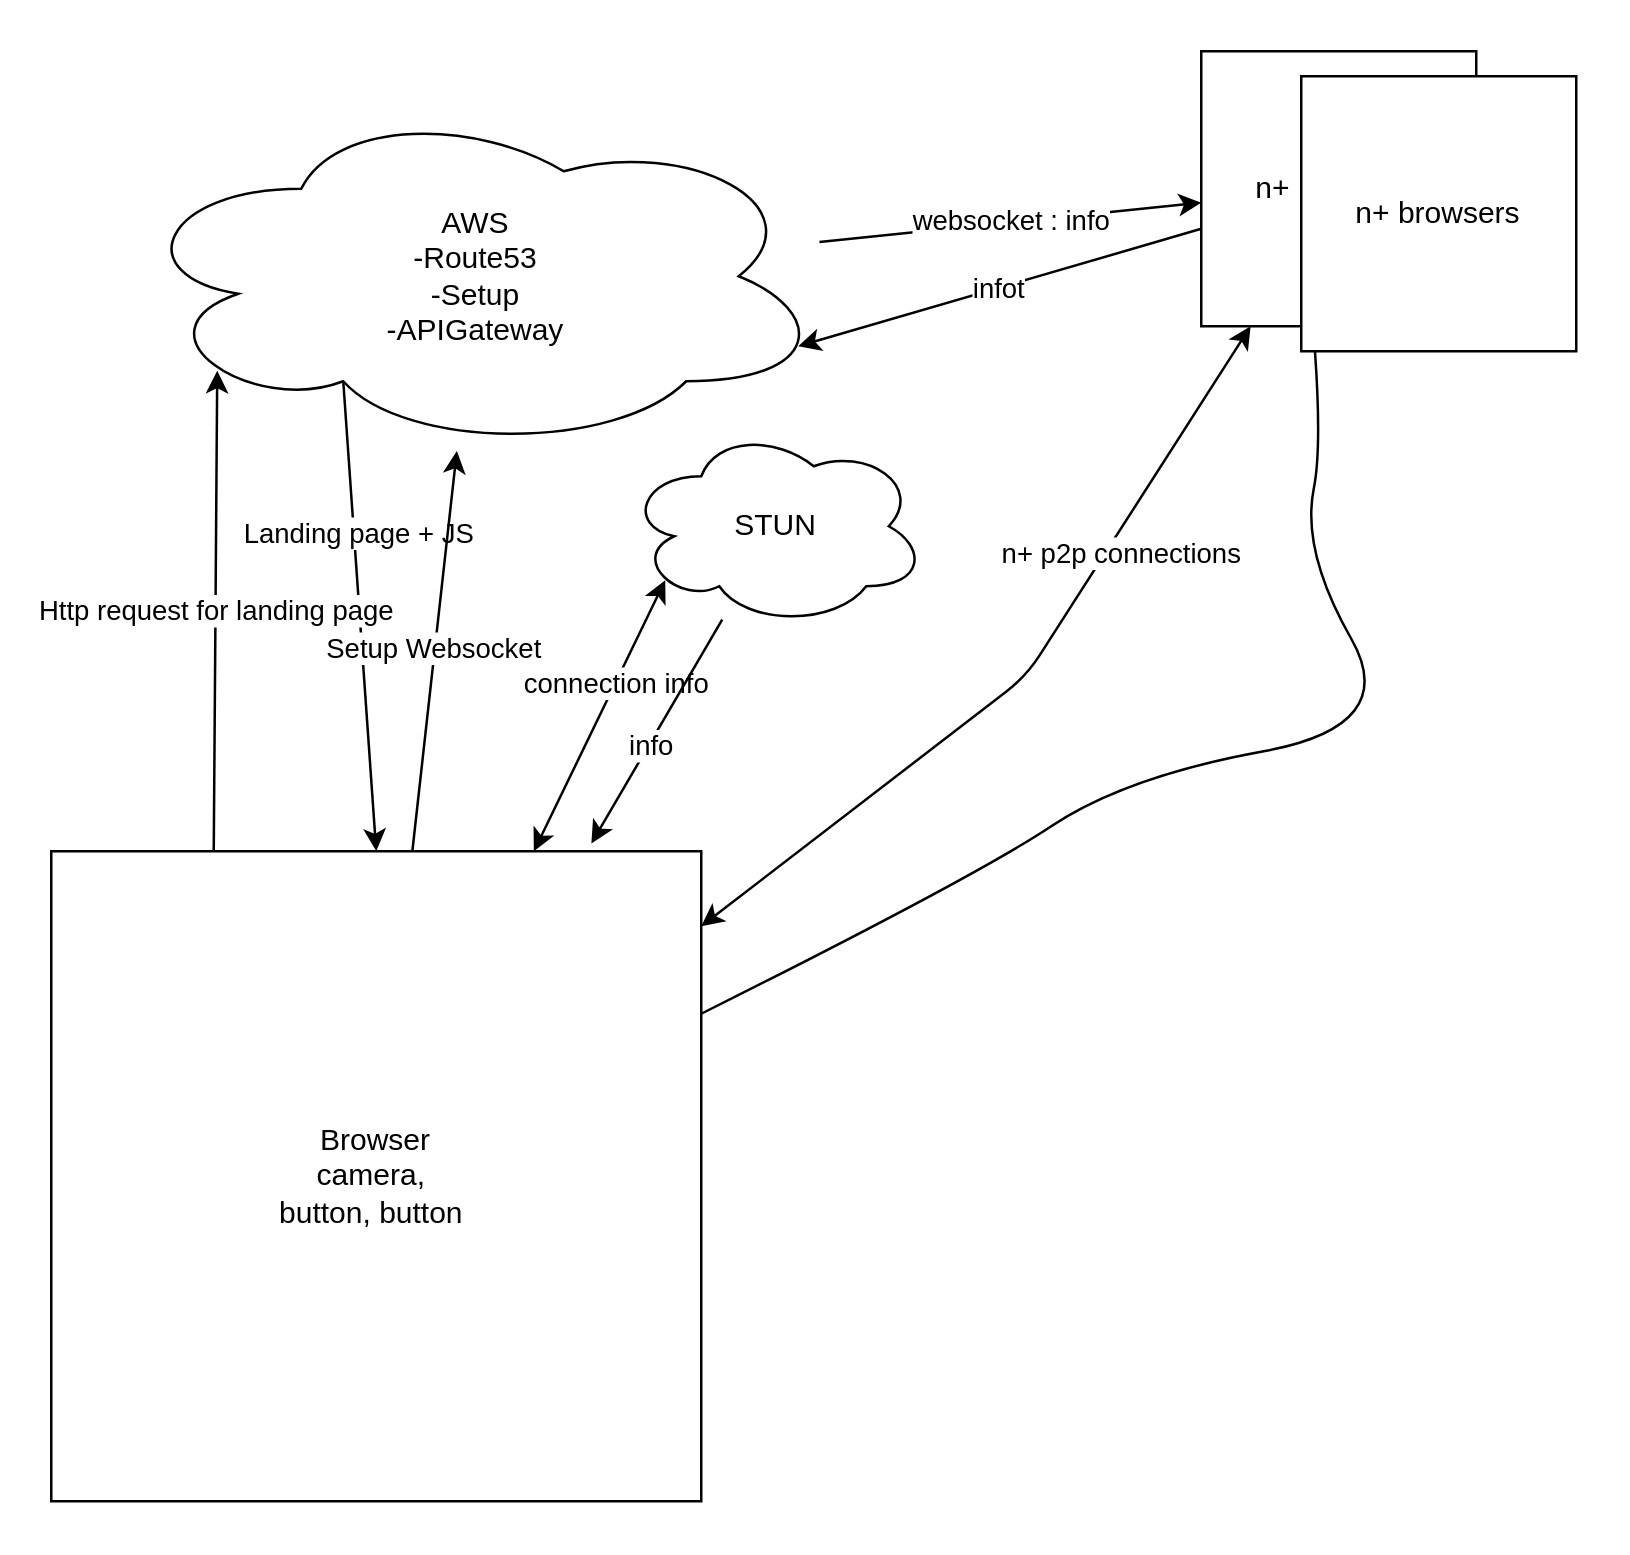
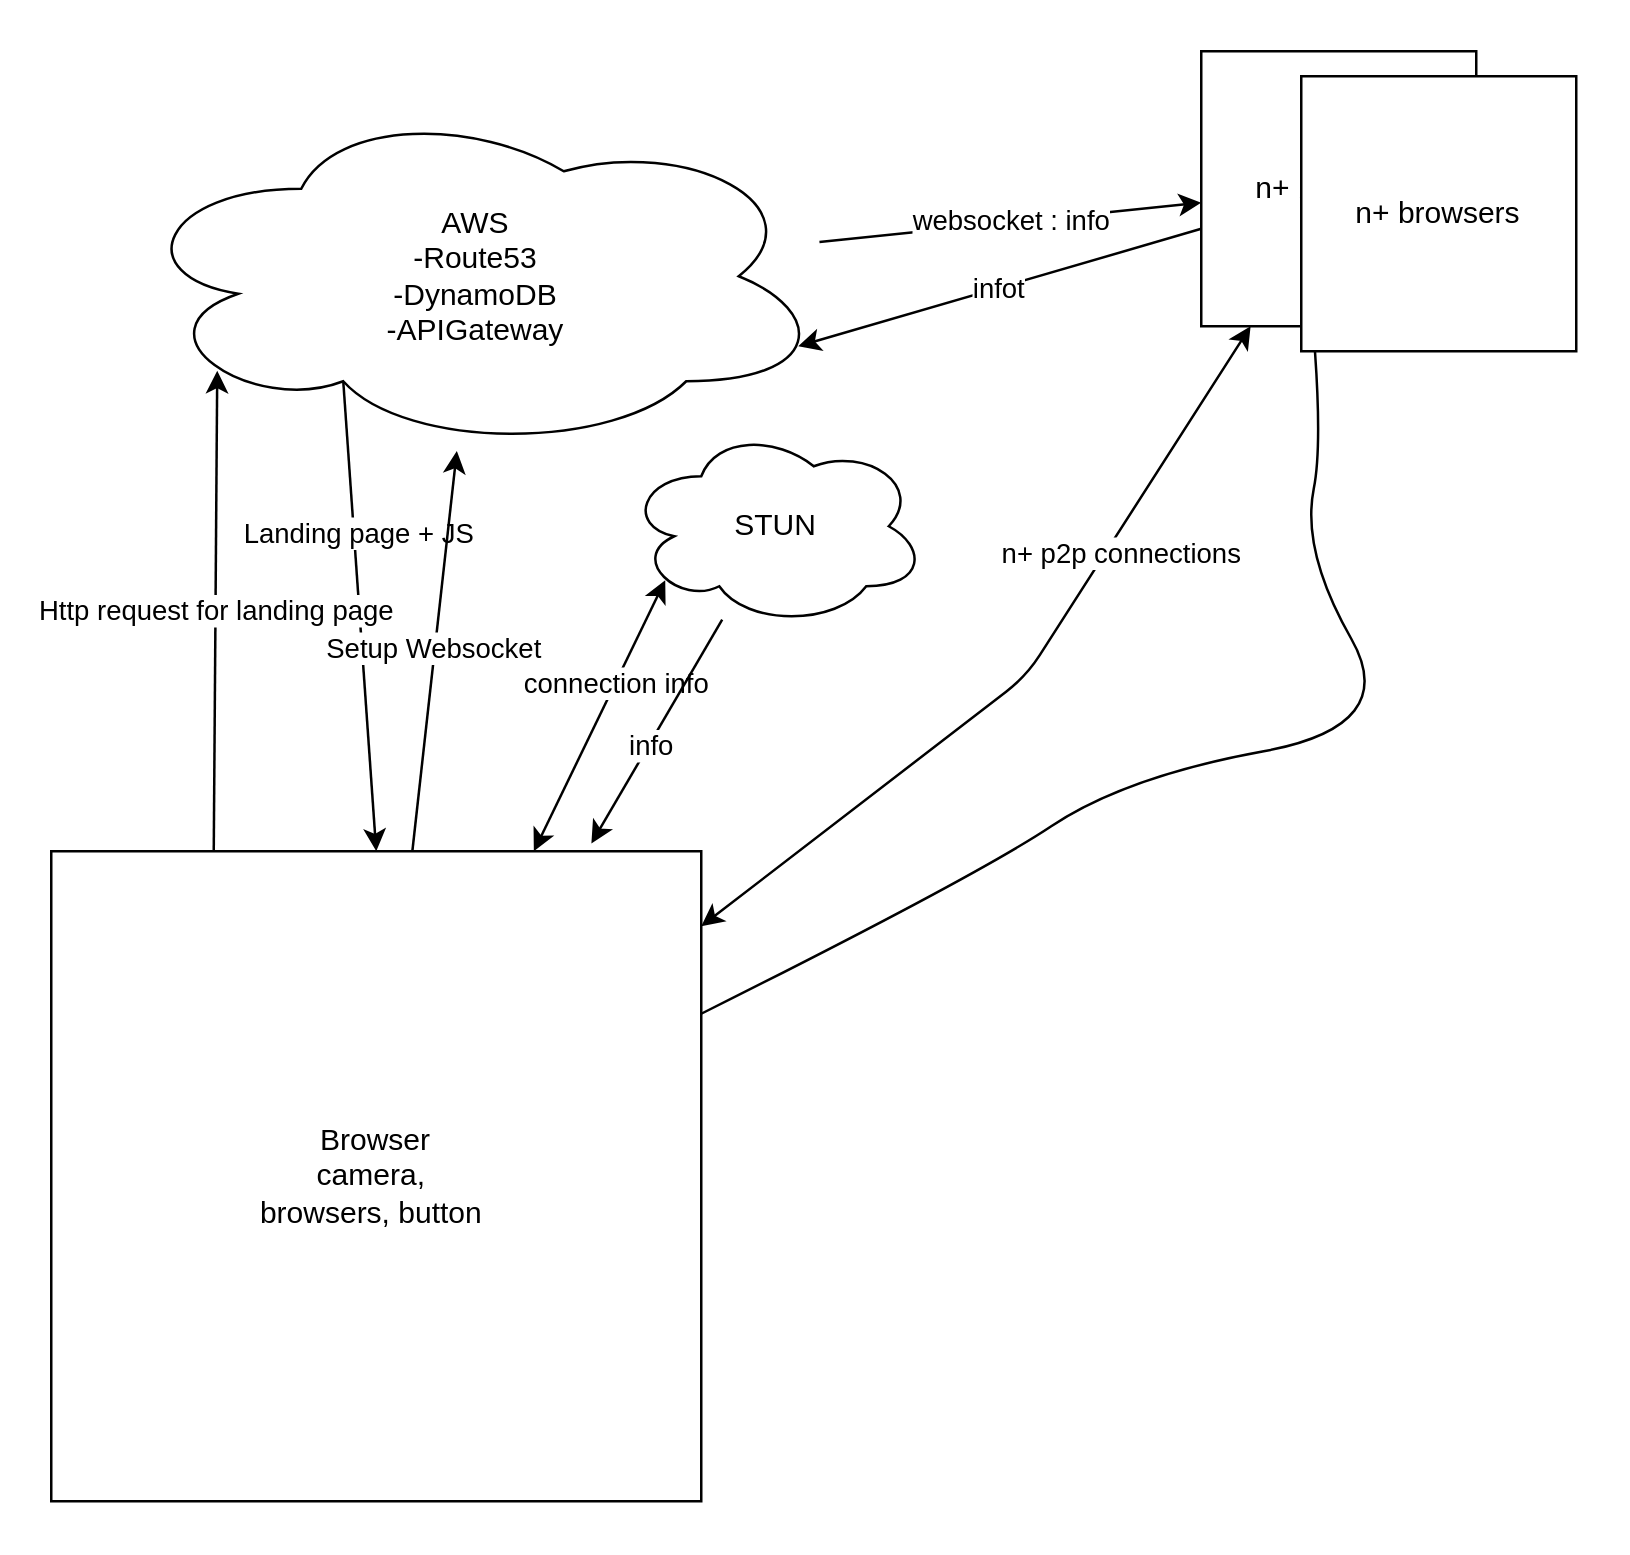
(476, 276) -> (476, 276)
(376, 1176) -> (376, 1176)
